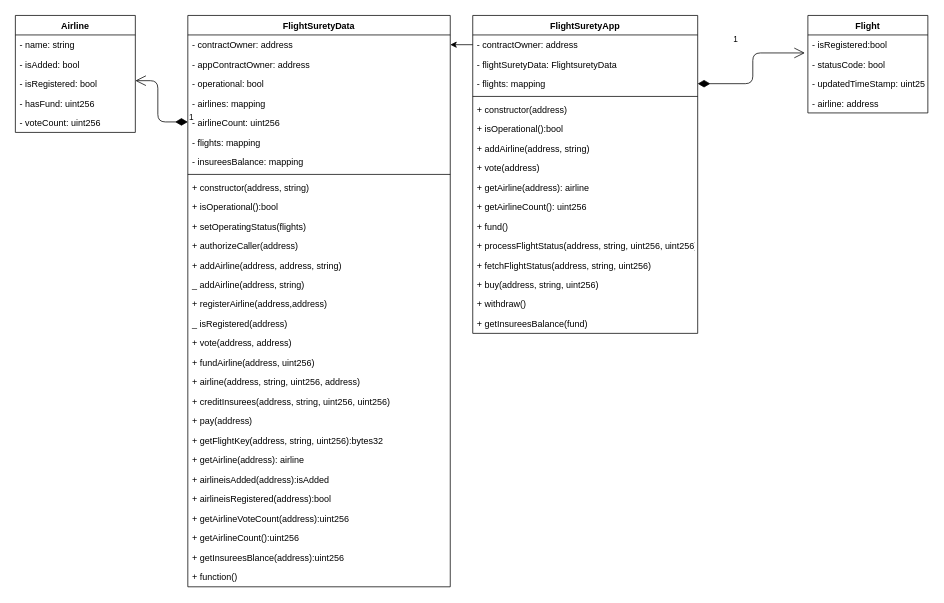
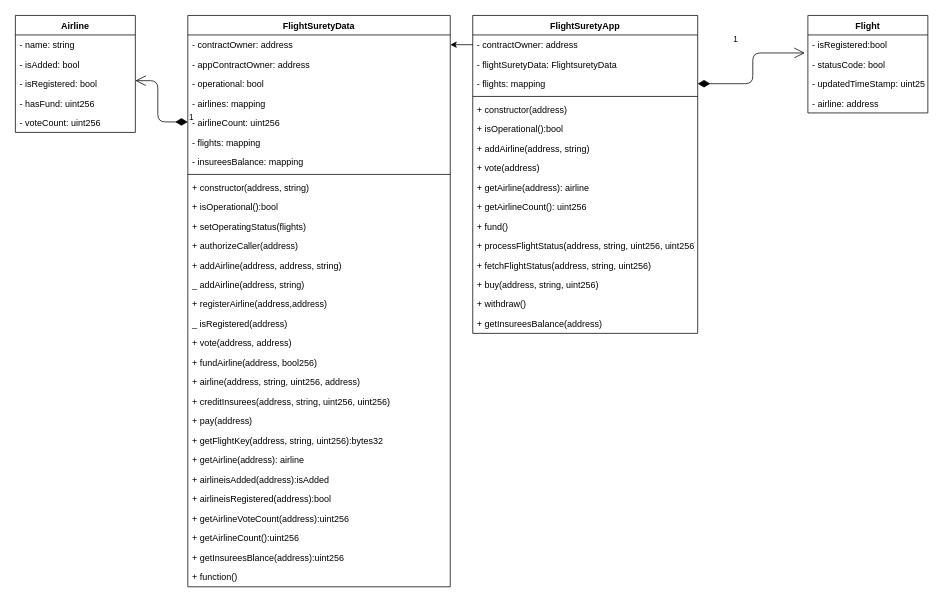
(540, 324) -> (548, 324)
(262, 363) -> (262, 363)
